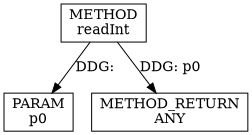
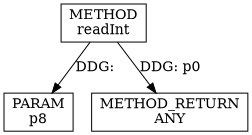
(39, 119) -> (39, 119)
